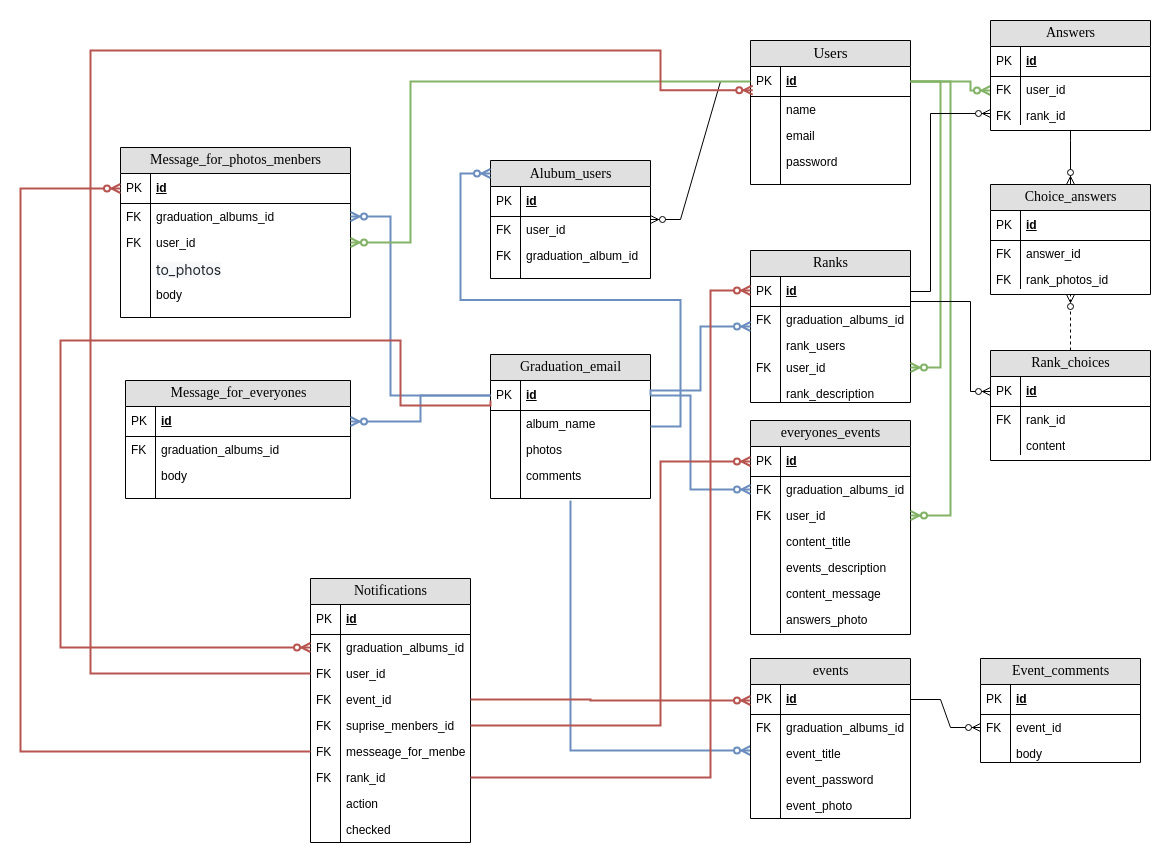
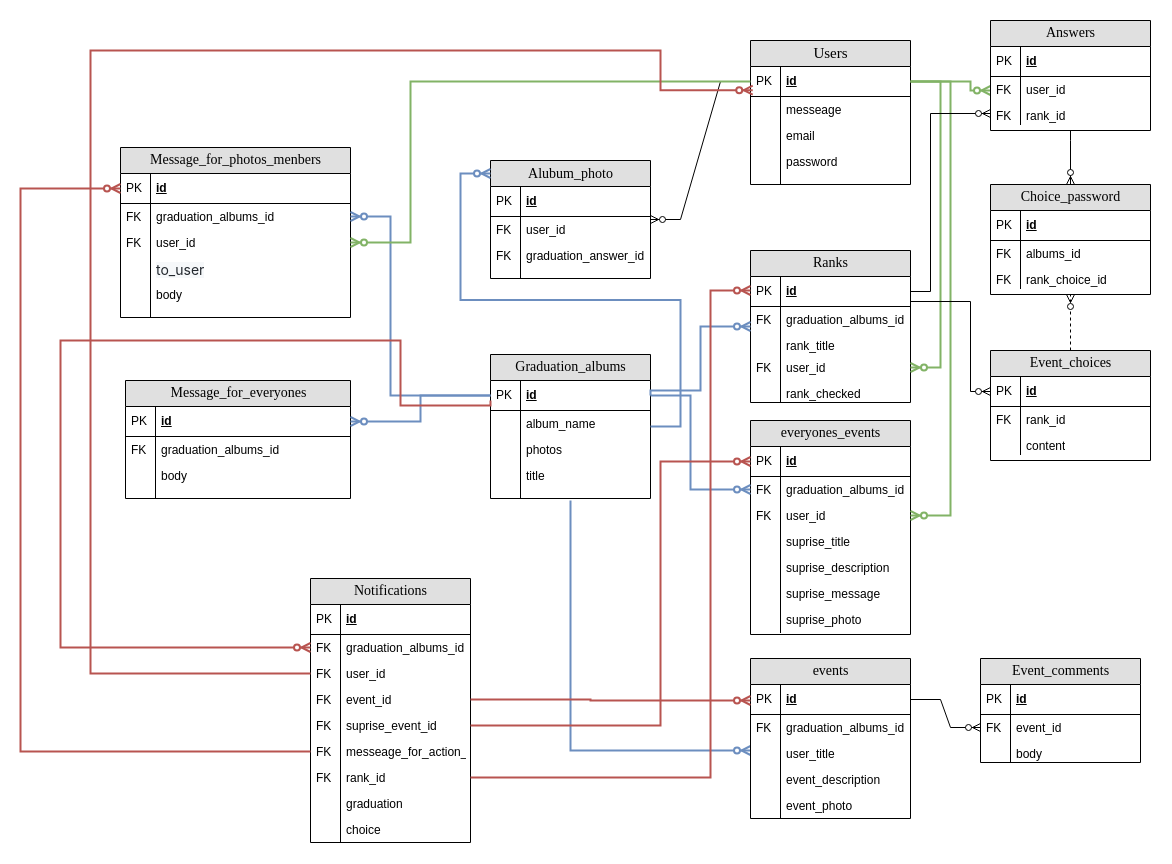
(800, 111) -> (813, 111)
(571, 174) -> (571, 174)
(1071, 198) -> (1071, 198)
(1055, 255) -> (1054, 255)
(586, 257) -> (587, 264)
(187, 270) -> (180, 270)
(1072, 281) -> (1070, 281)
(820, 347) -> (817, 347)
(1071, 364) -> (1071, 364)
(571, 368) -> (571, 368)
(837, 395) -> (827, 395)
(553, 477) -> (540, 477)
(827, 543) -> (826, 543)
(844, 569) -> (846, 569)
(837, 595) -> (835, 595)
(830, 621) -> (829, 621)
(404, 727) -> (397, 727)
(820, 755) -> (817, 755)
(407, 760) -> (407, 760)
(834, 781) -> (841, 781)
(365, 805) -> (379, 805)
(370, 831) -> (365, 831)
